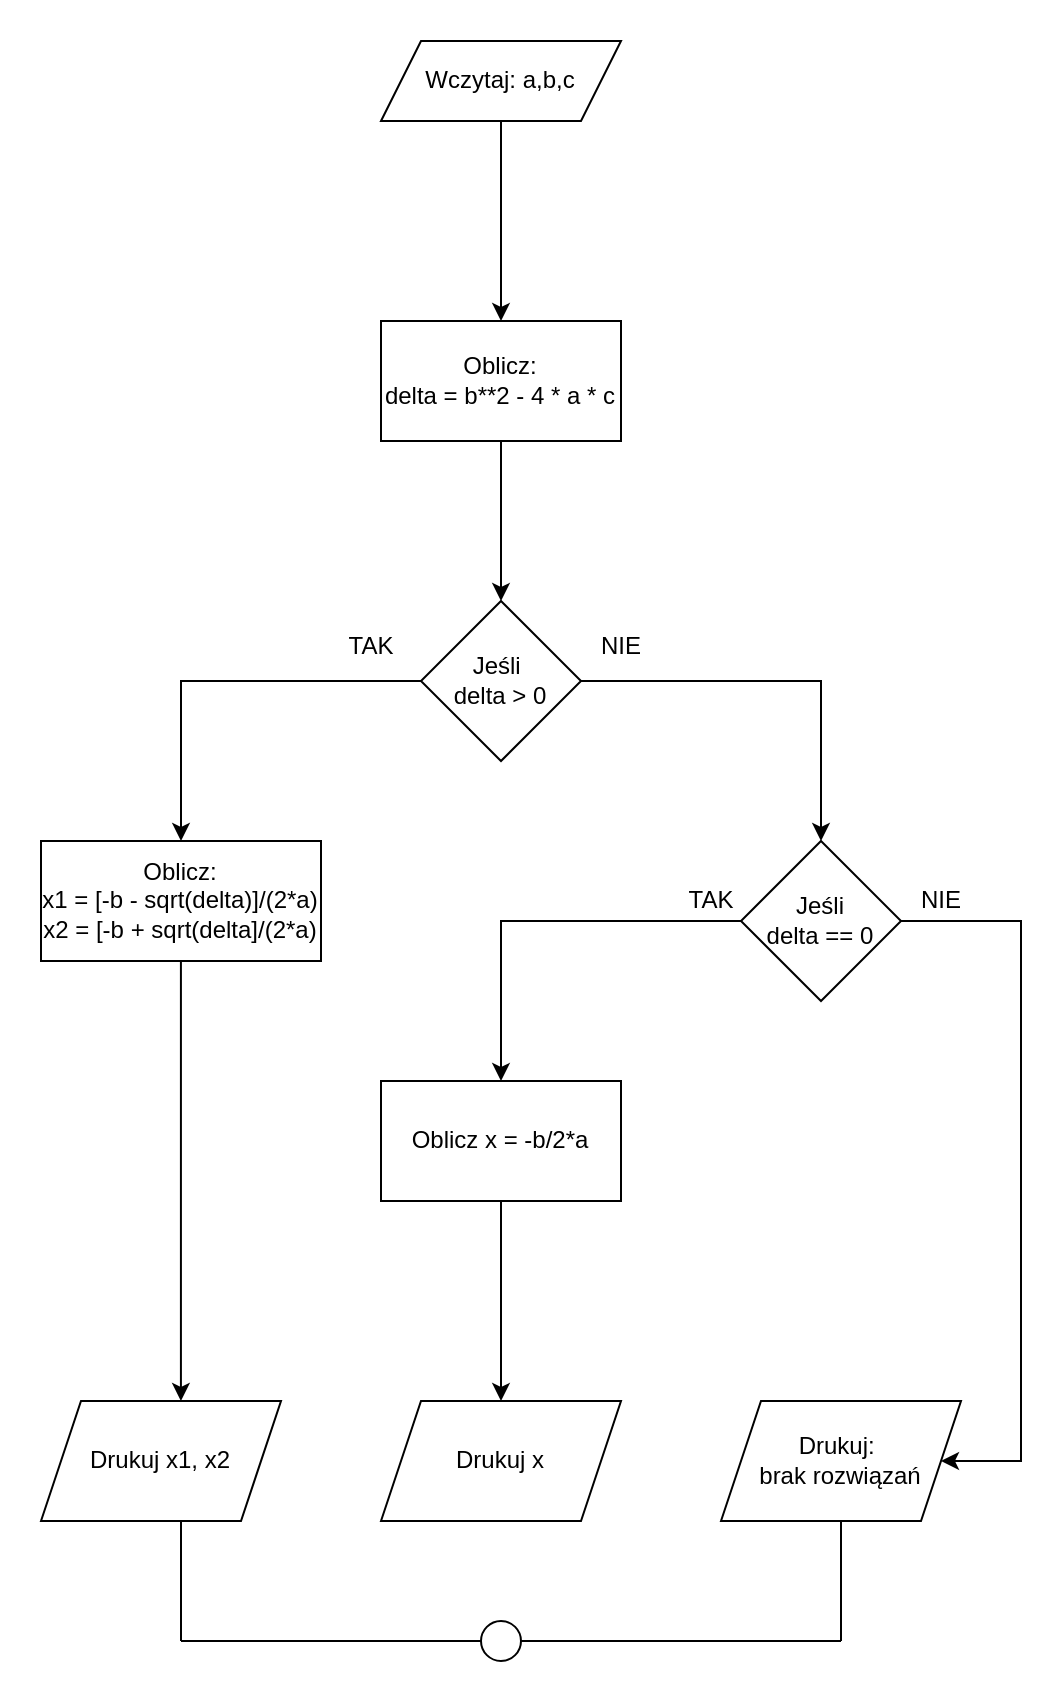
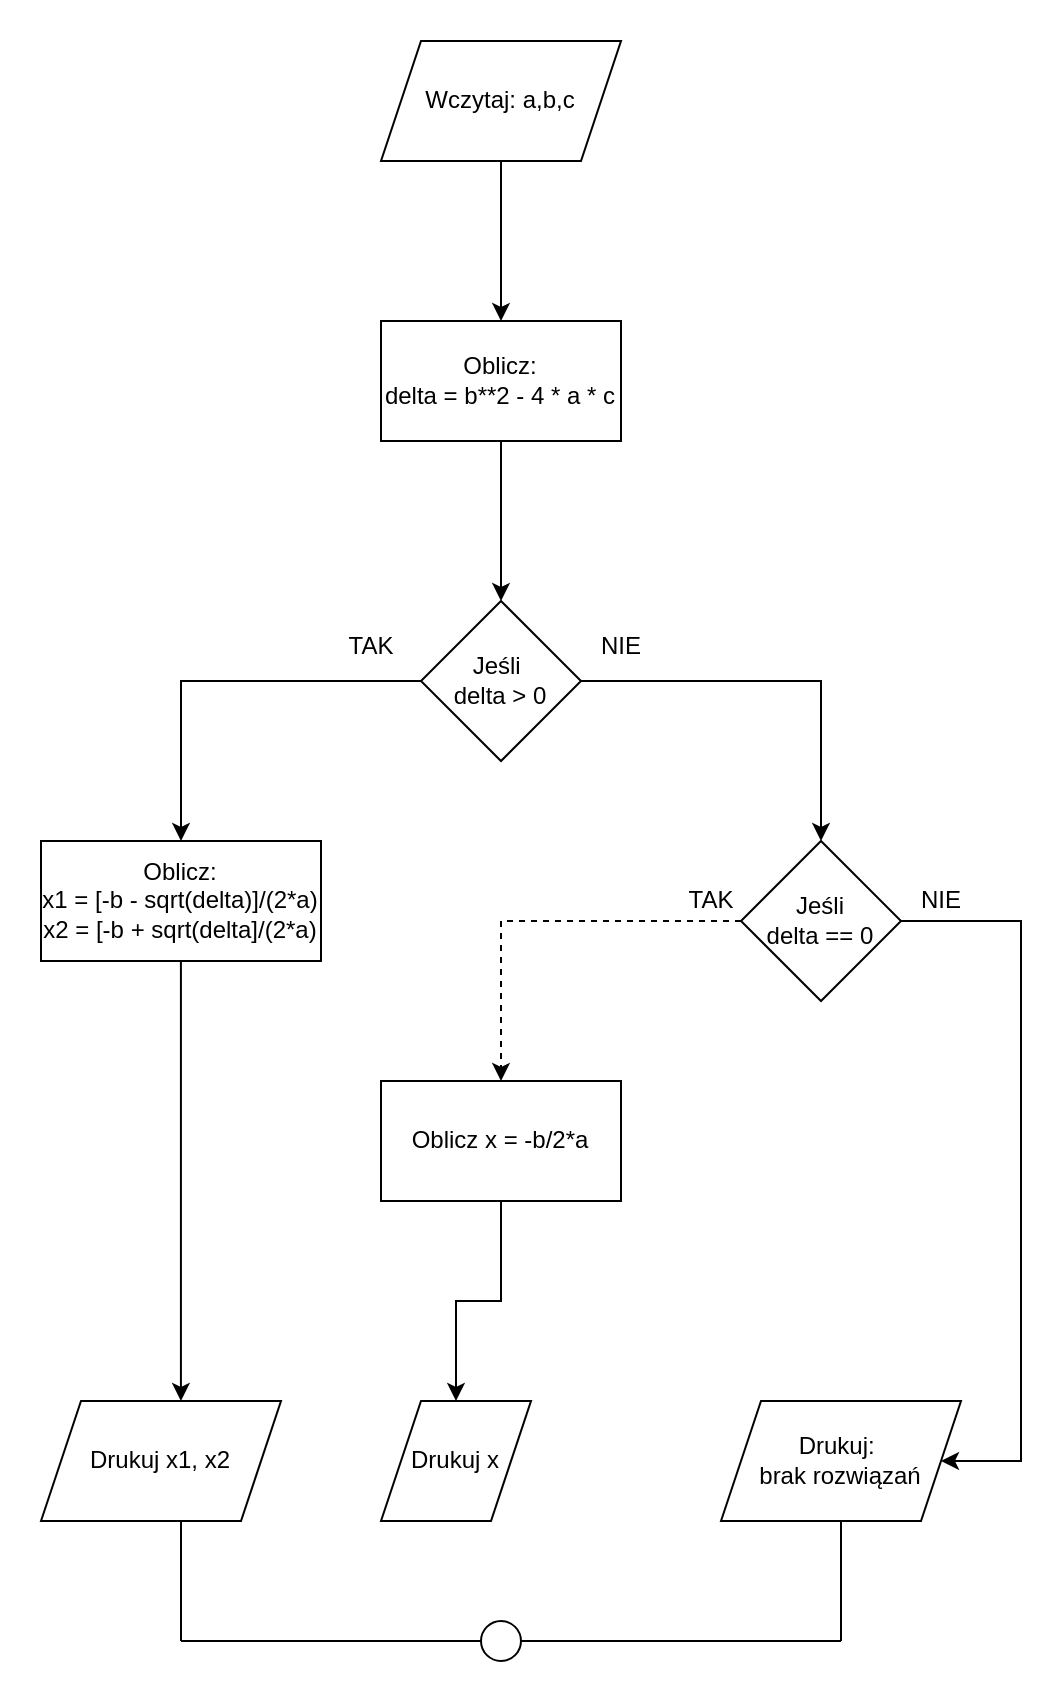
(501, 81) -> (501, 101)
(547, 921) -> (547, 921)
(501, 1461) -> (456, 1461)
